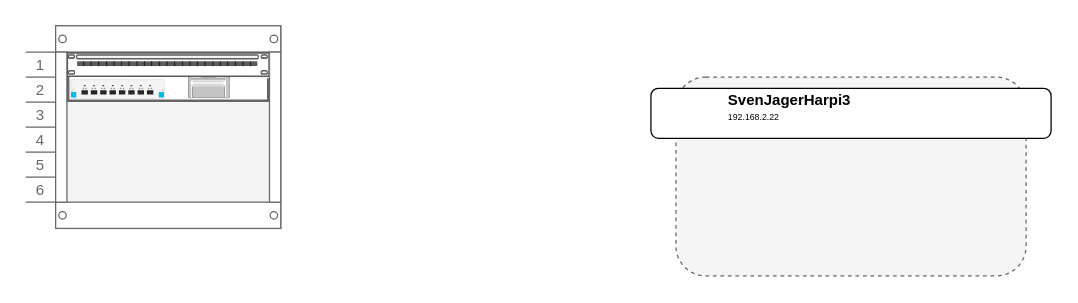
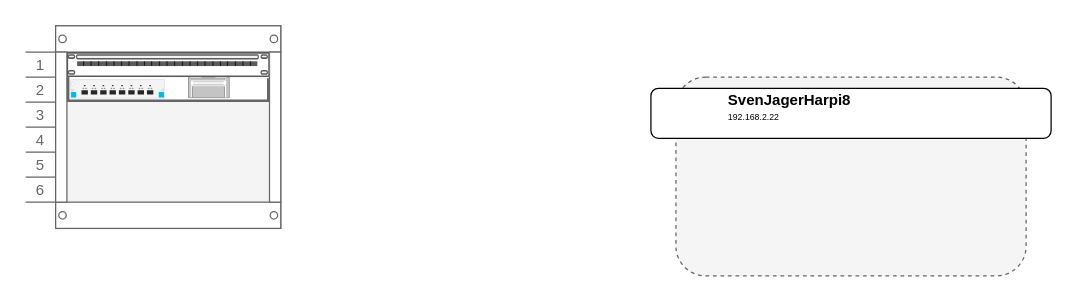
(789, 101) -> (789, 101)
